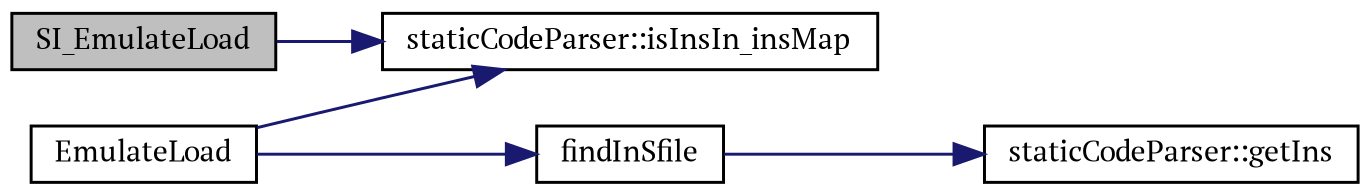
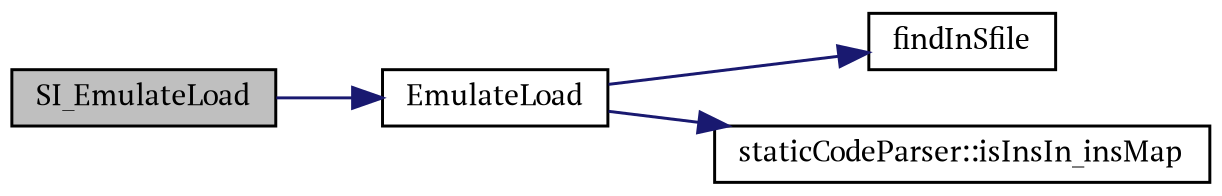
(315, 42) -> (314, 98)
(1171, 154) -> none
